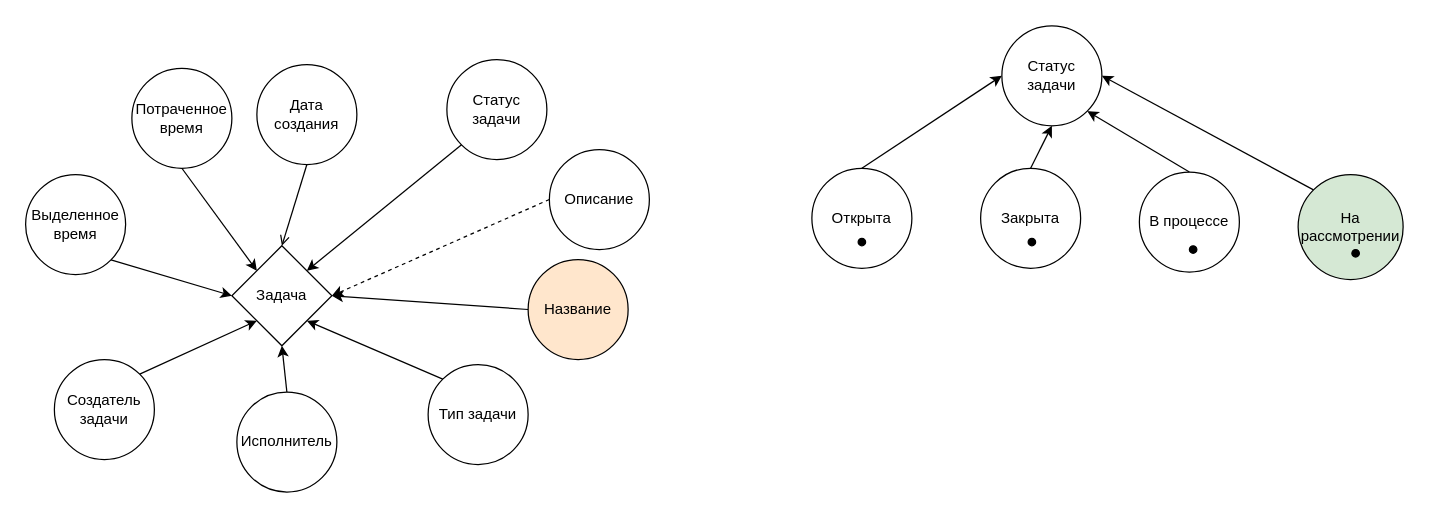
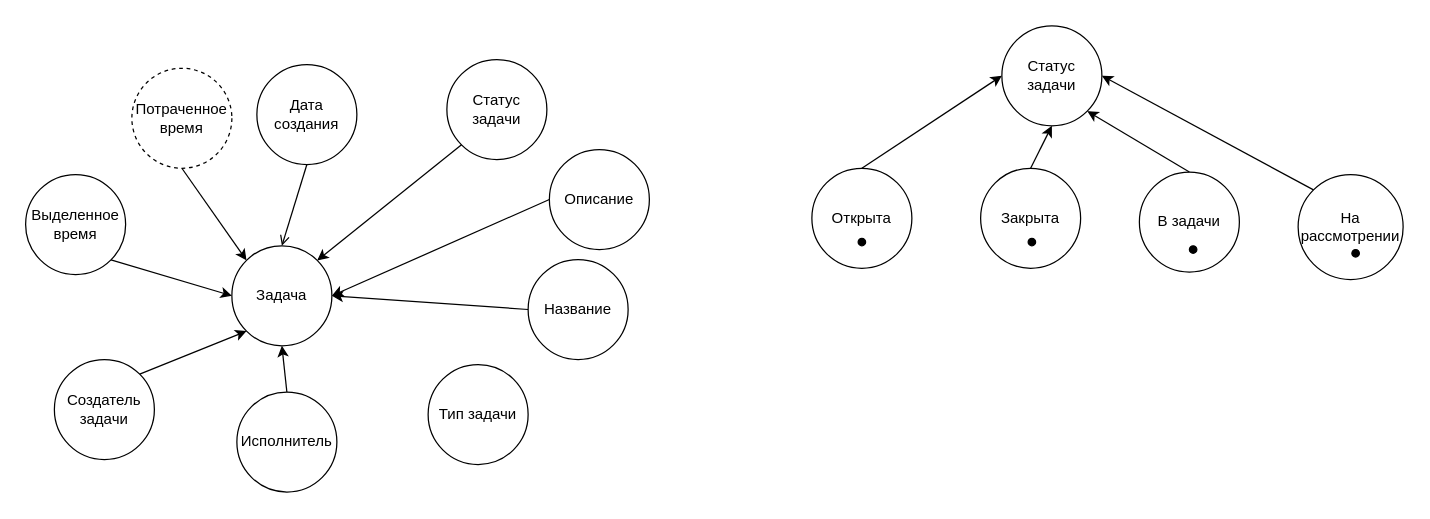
(182, 118) -> (182, 118)
(1189, 222) -> (1189, 222)
(1351, 227) -> (1351, 227)
(445, 246) -> (445, 246)
(282, 296) -> (282, 296)
(578, 309) -> (578, 309)
(379, 352) -> none
